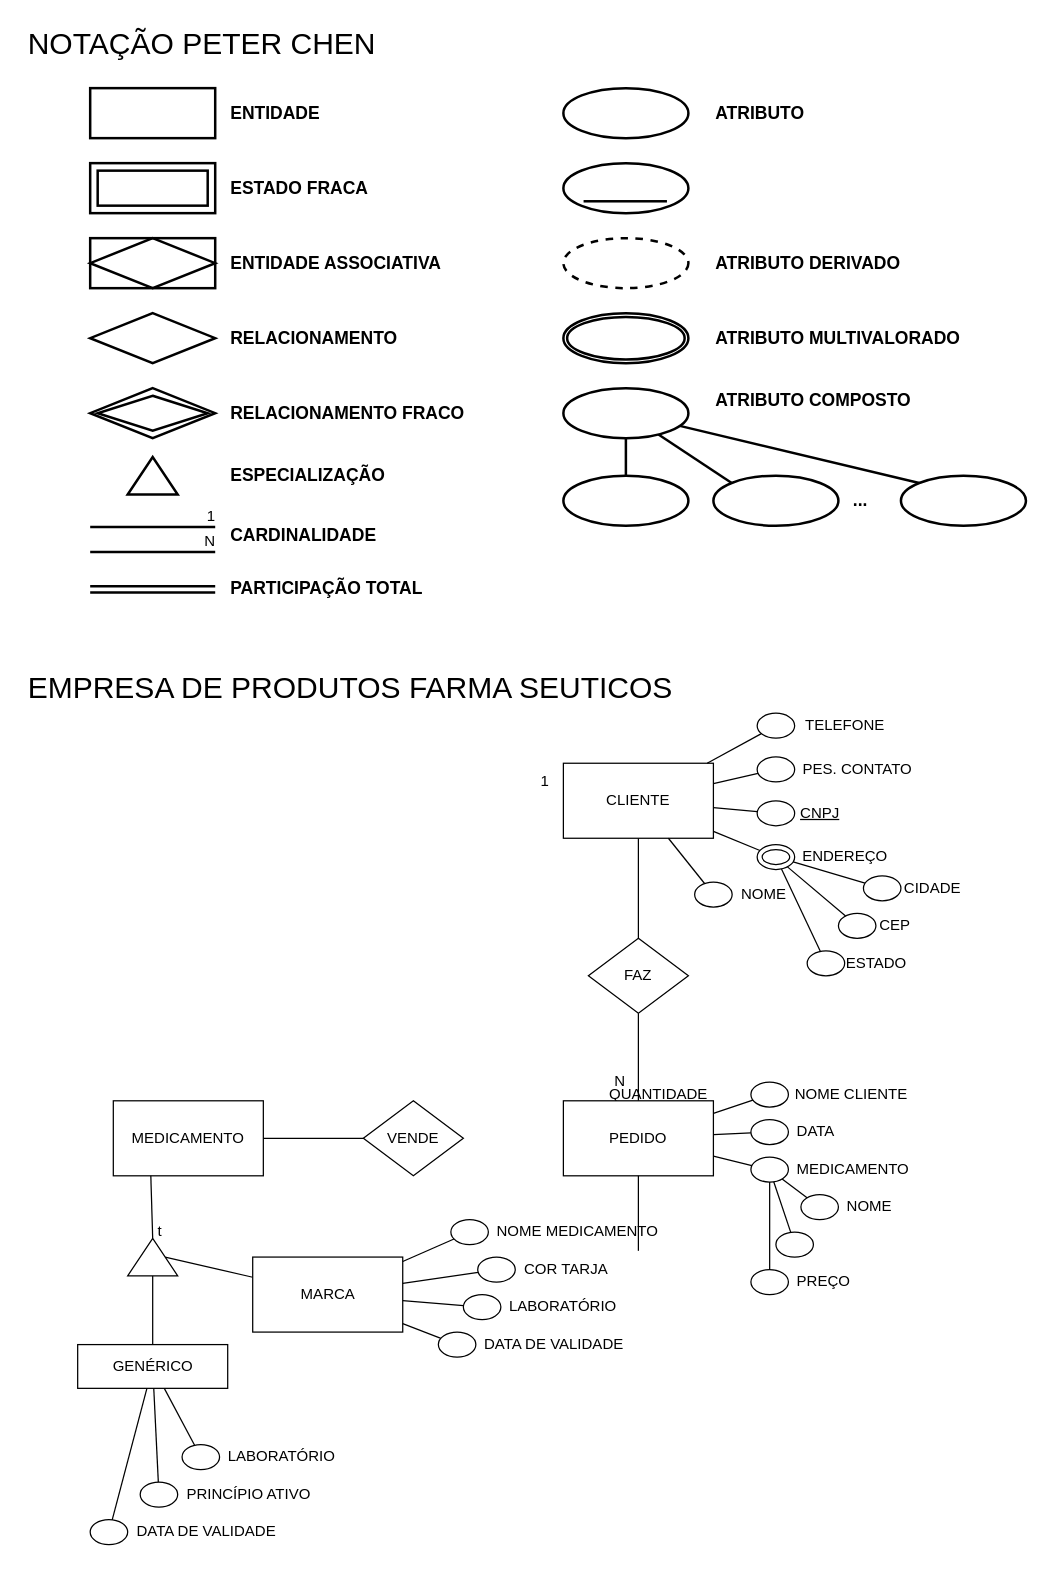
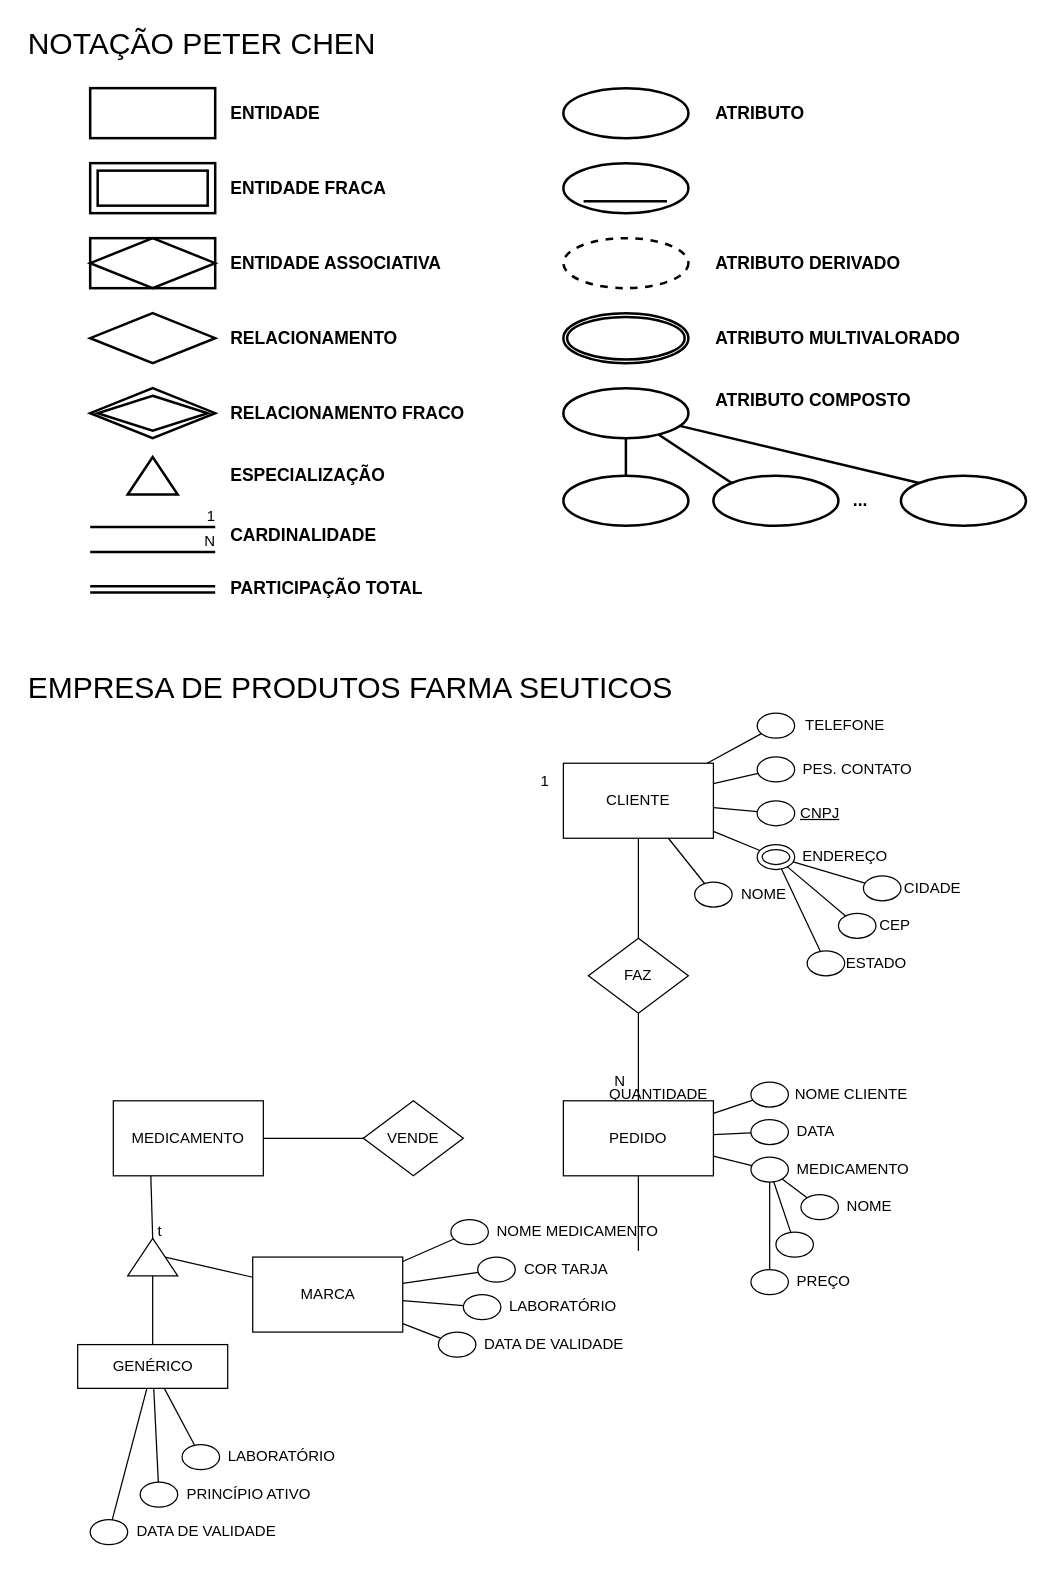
(287, 188) -> (297, 188)
